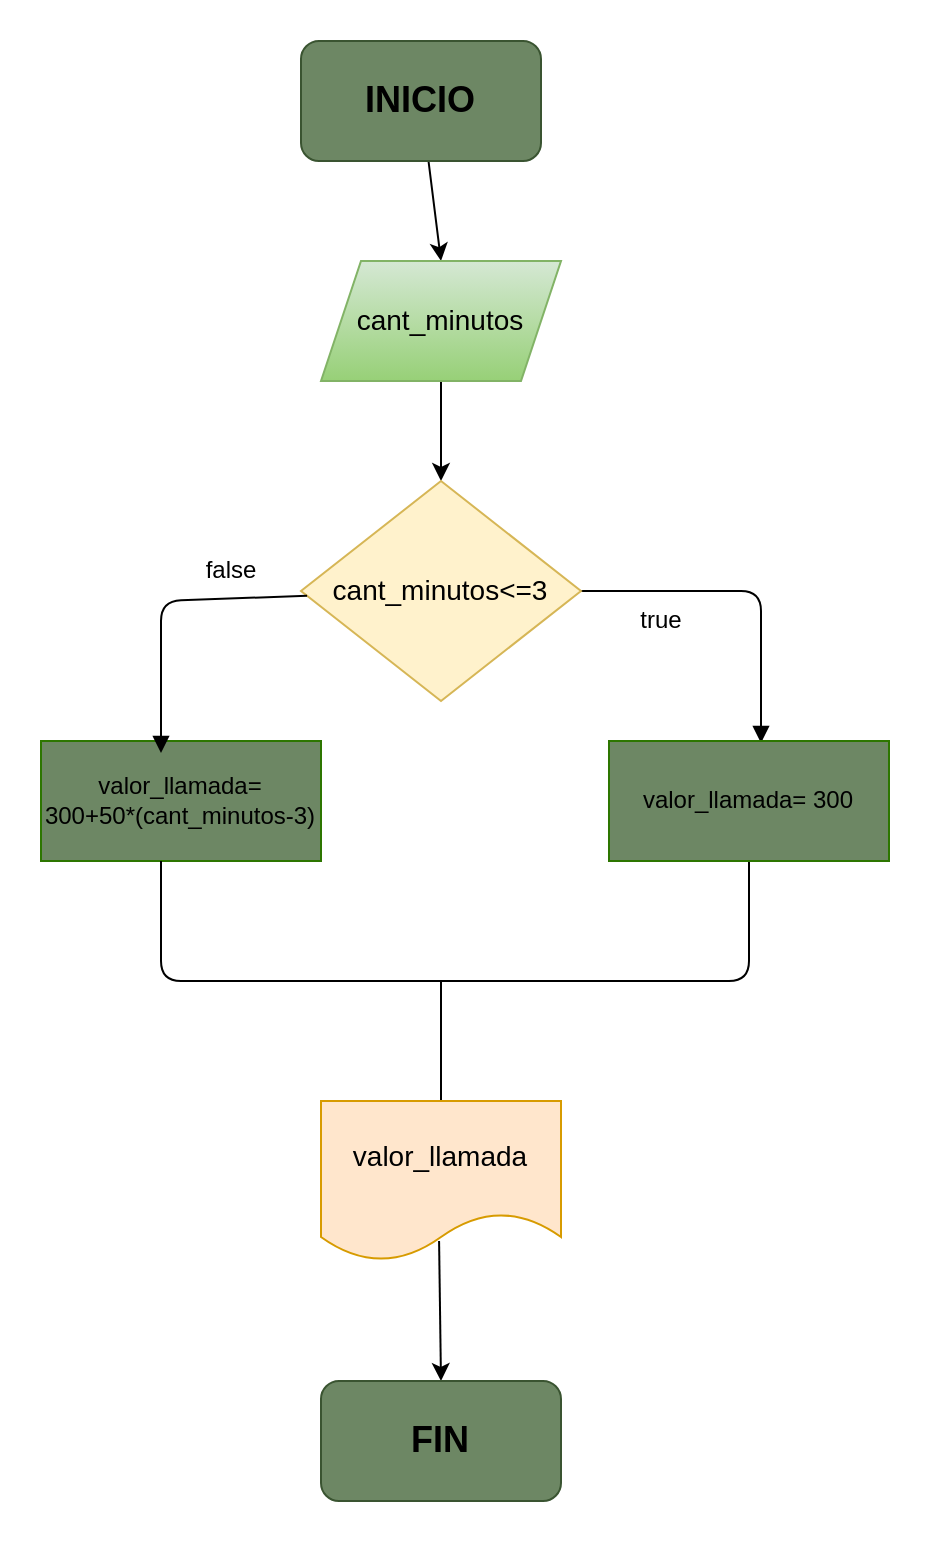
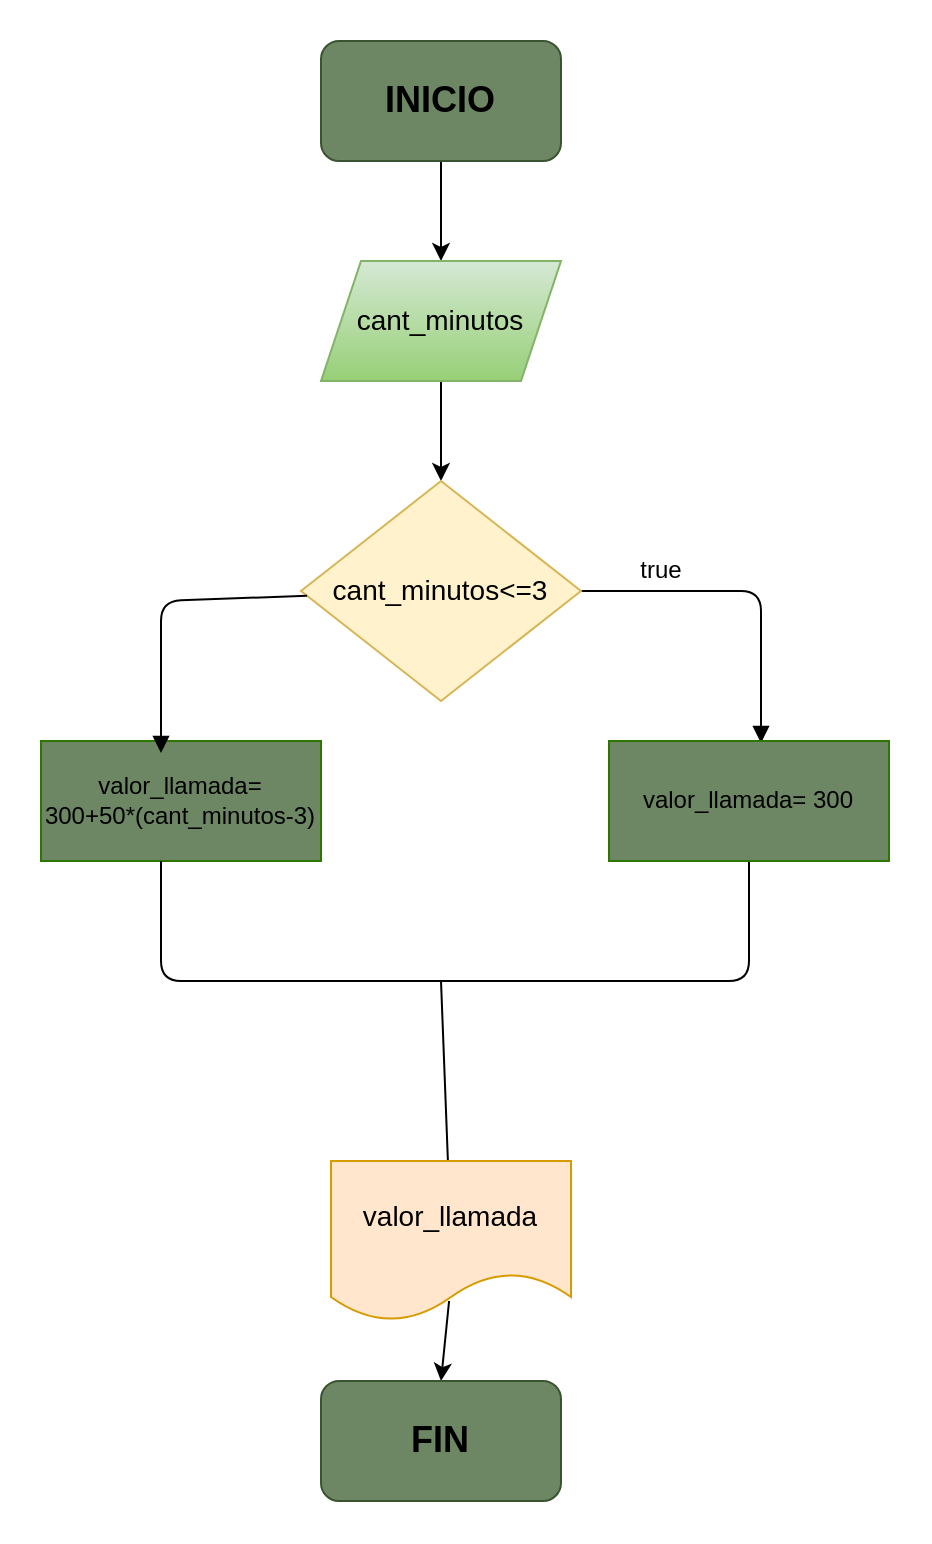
(421, 101) -> (441, 101)
(231, 571) -> none
(661, 621) -> (661, 571)
(441, 1181) -> (451, 1241)
